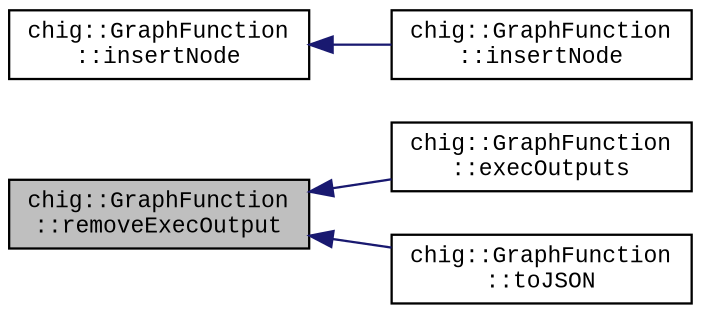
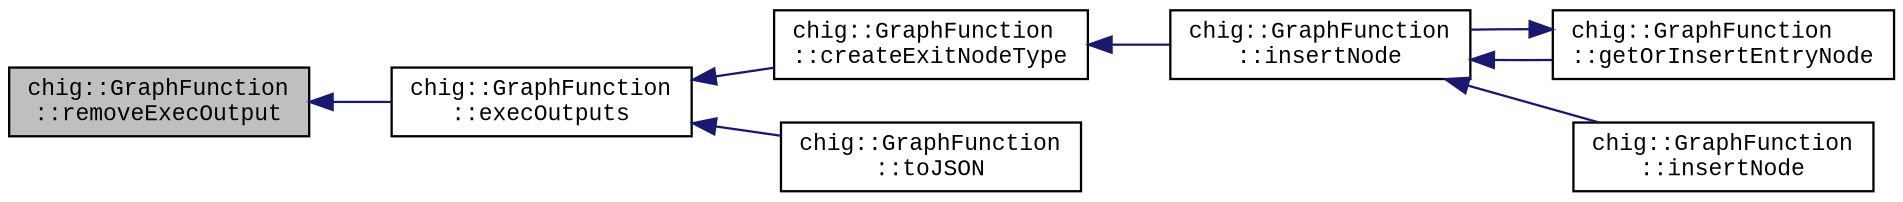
none -> (931, 45)
none -> (1723, 45)
(362, 243) -> (749, 131)
